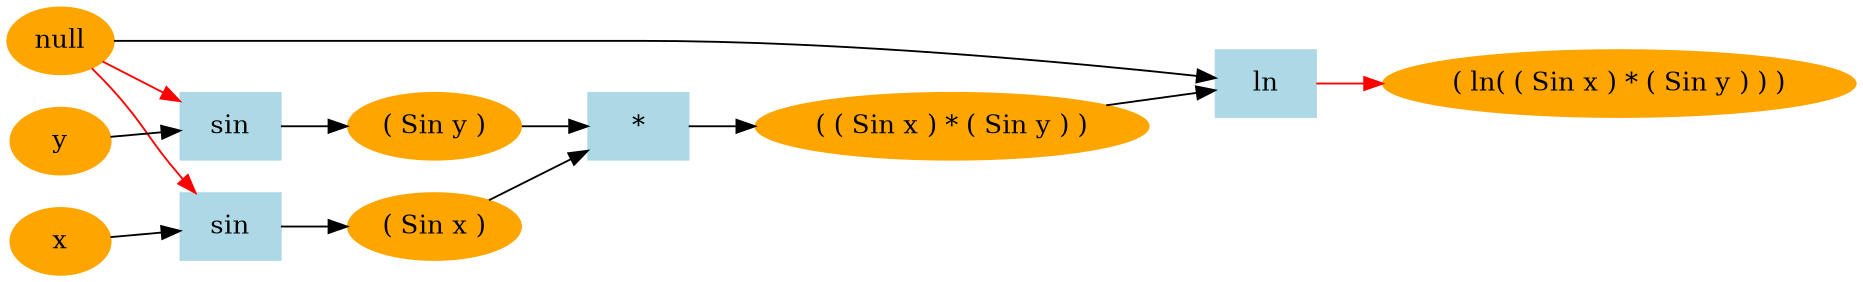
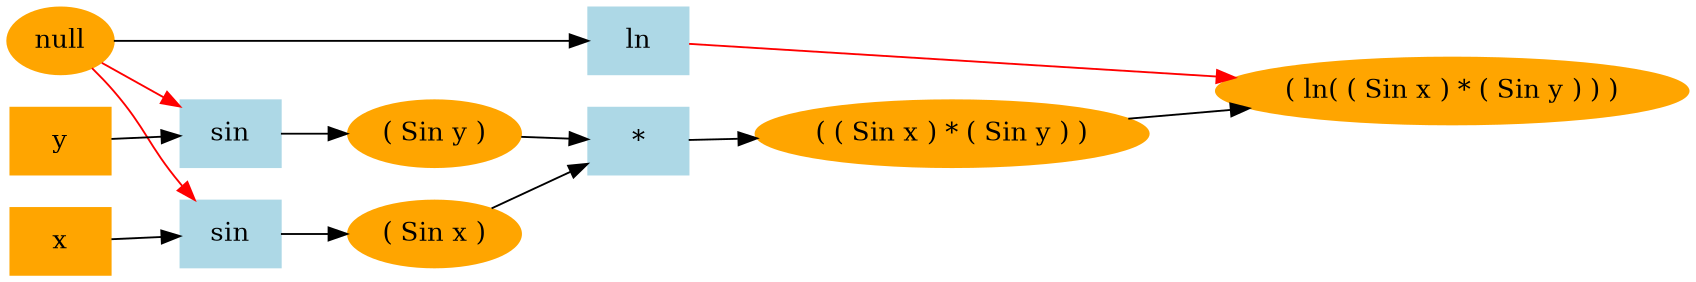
(1151, 99) -> (1179, 114)
(61, 141) -> (61, 141)
(61, 241) -> (61, 241)
